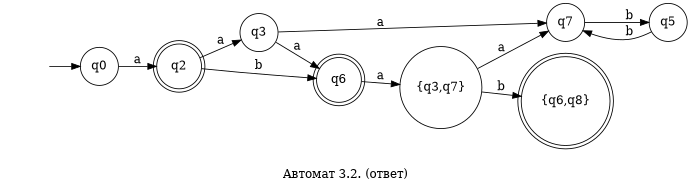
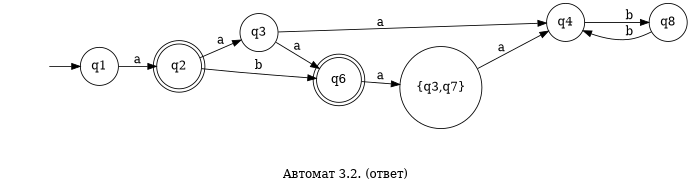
(566, 22) -> (566, 22)
(668, 22) -> (668, 22)
(99, 66) -> (99, 66)
(566, 101) -> none
